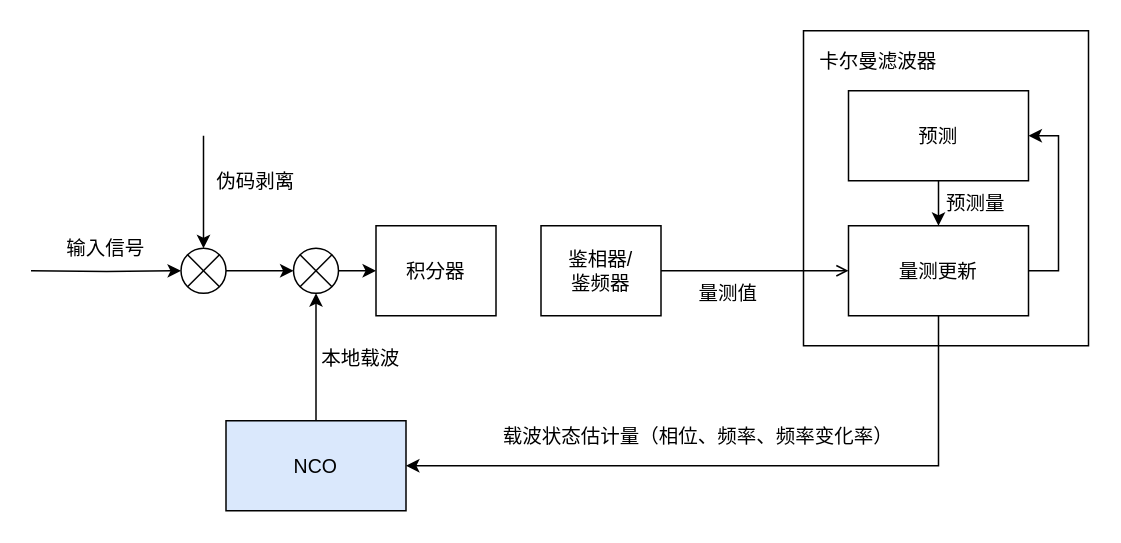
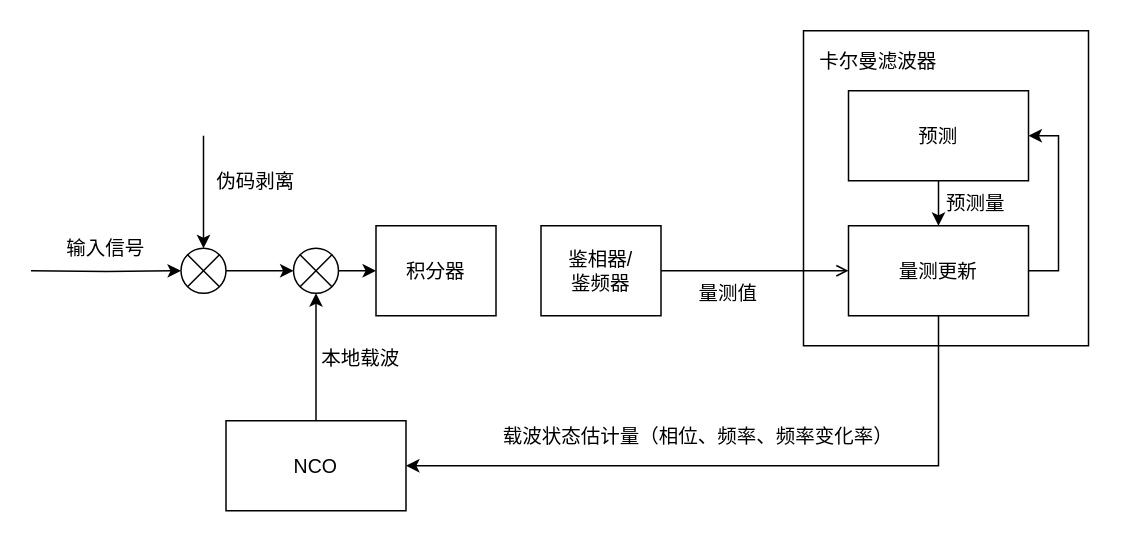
(316, 466) -> (316, 466)
